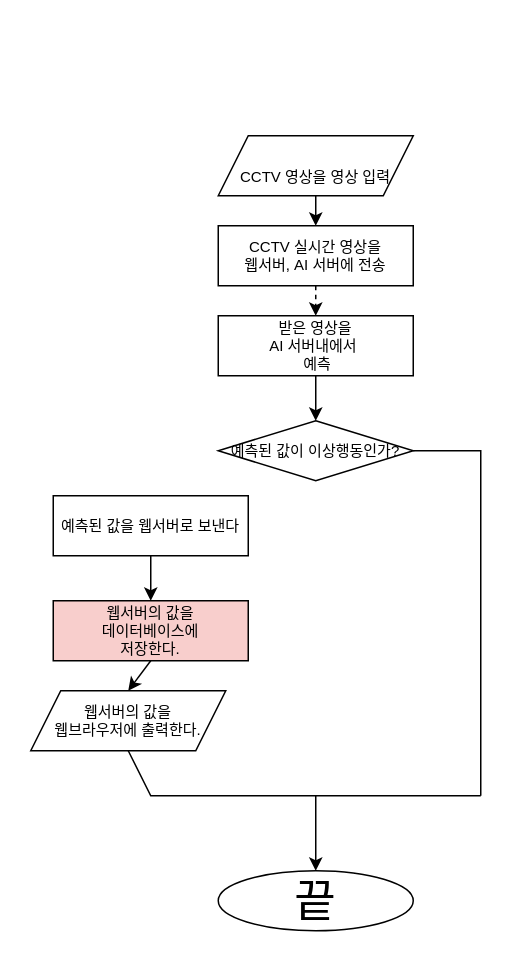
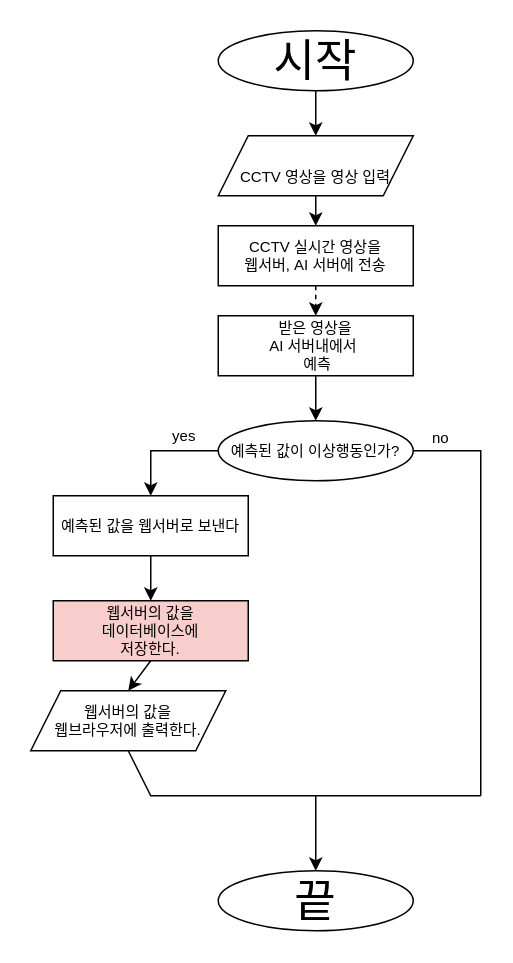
none -> (316, 61)
none -> (316, 108)
none -> (167, 451)
(316, 451) -> (316, 451)
